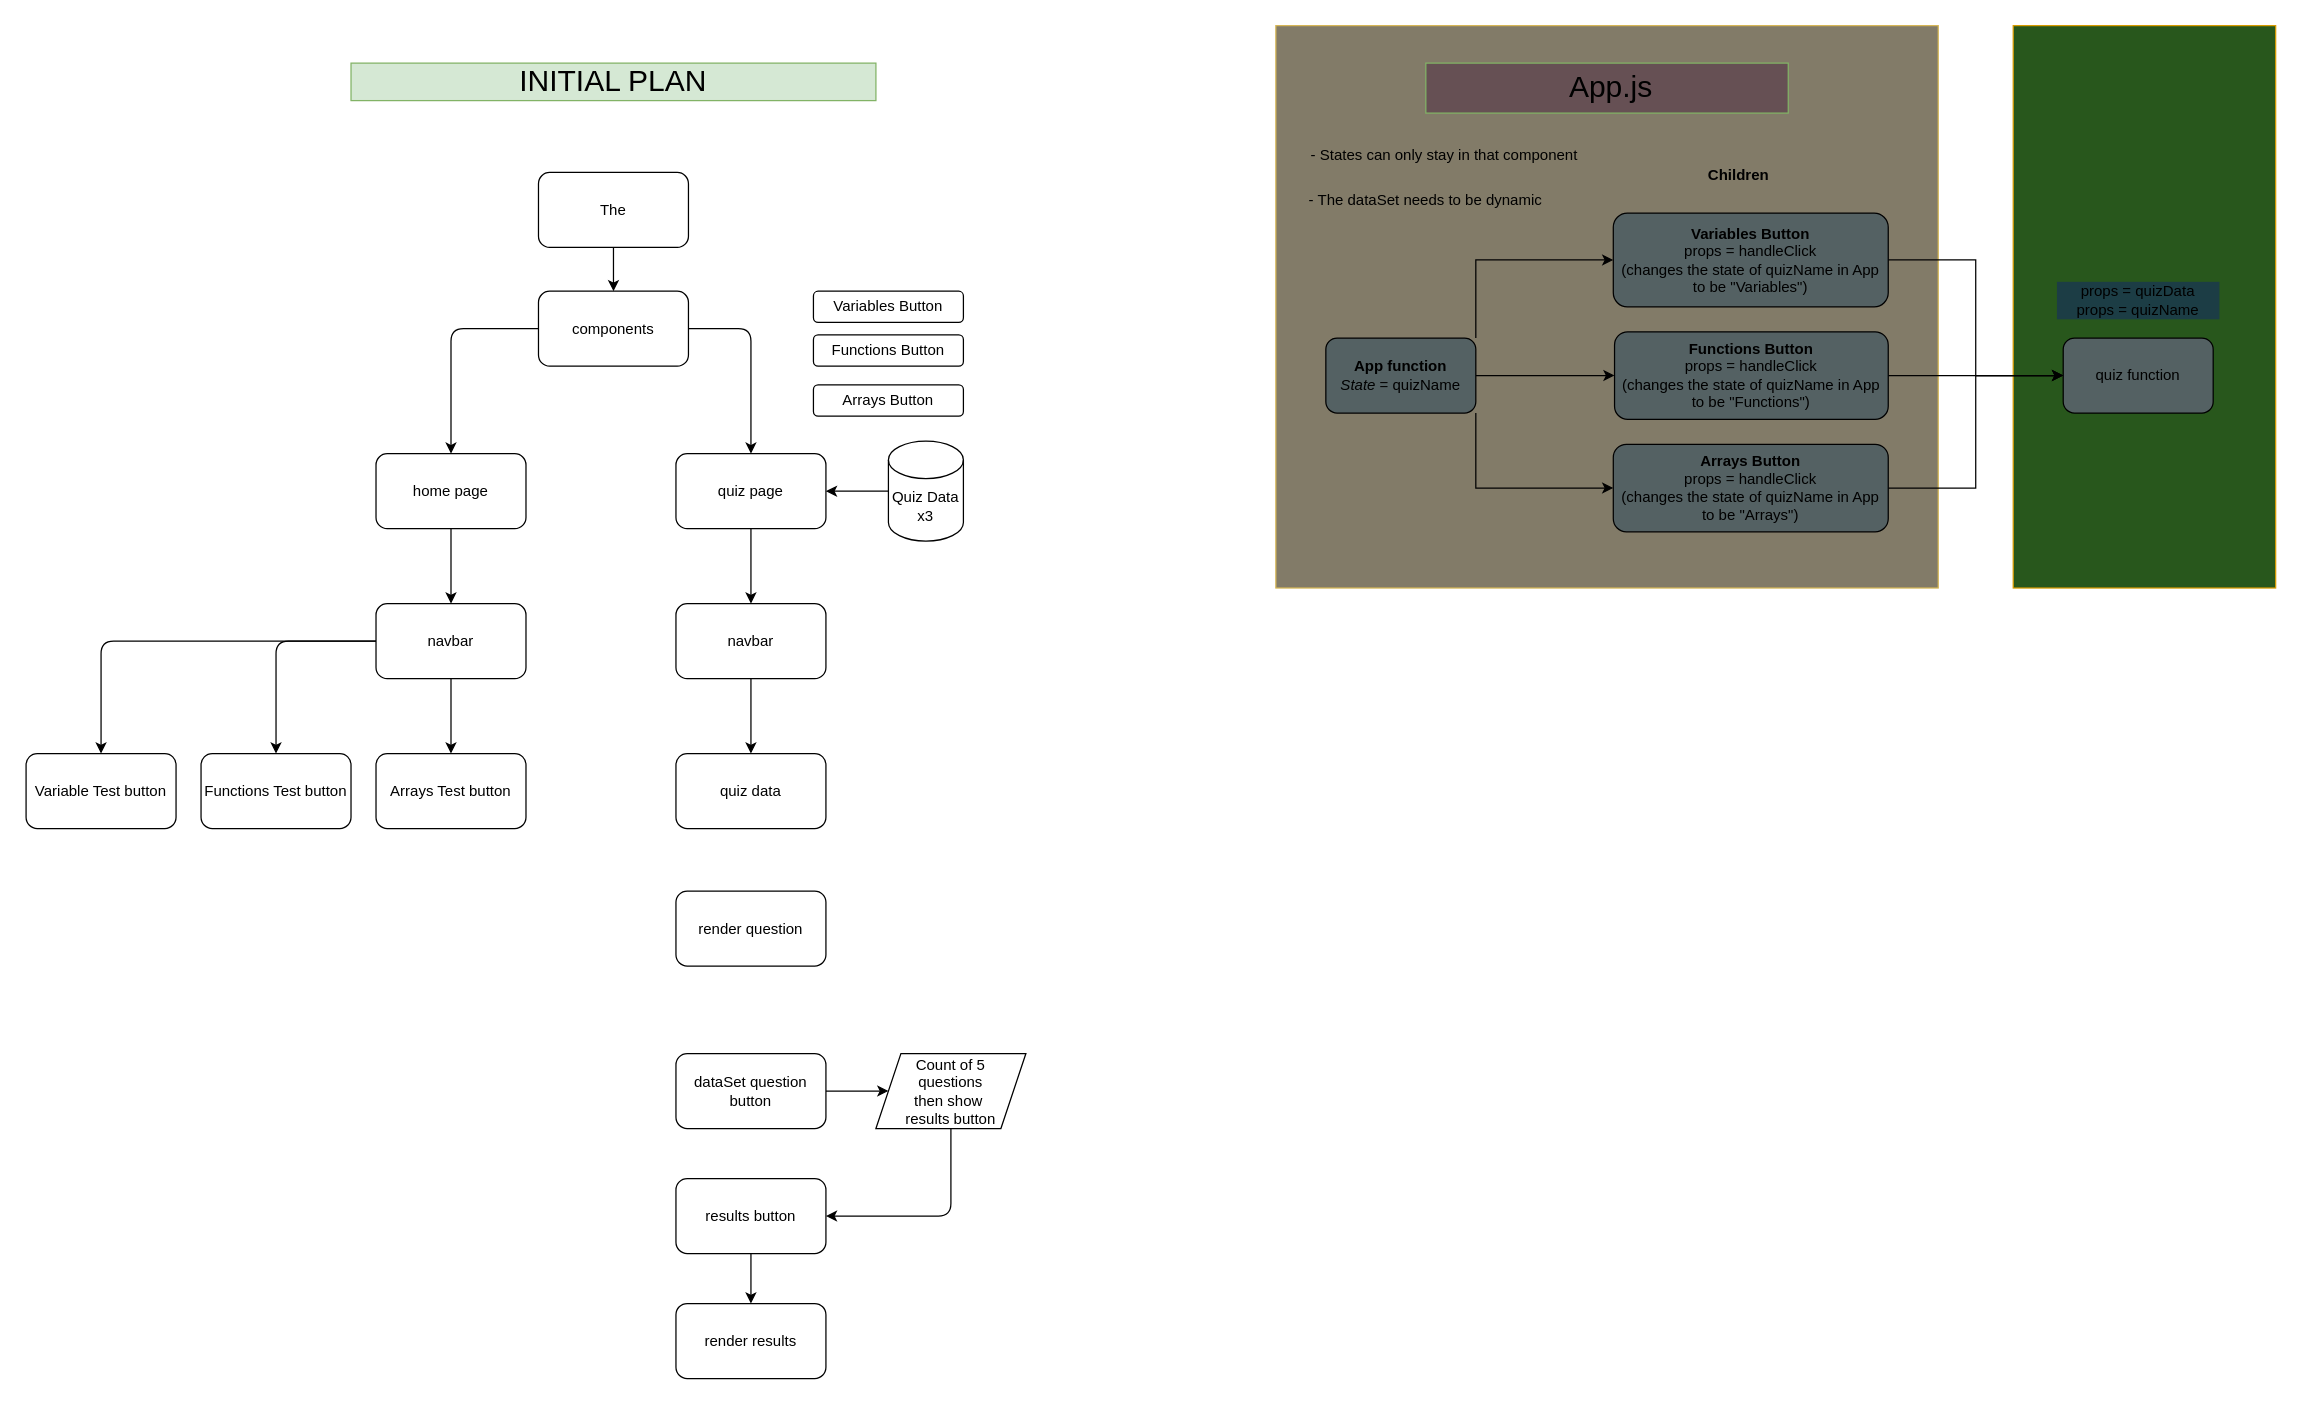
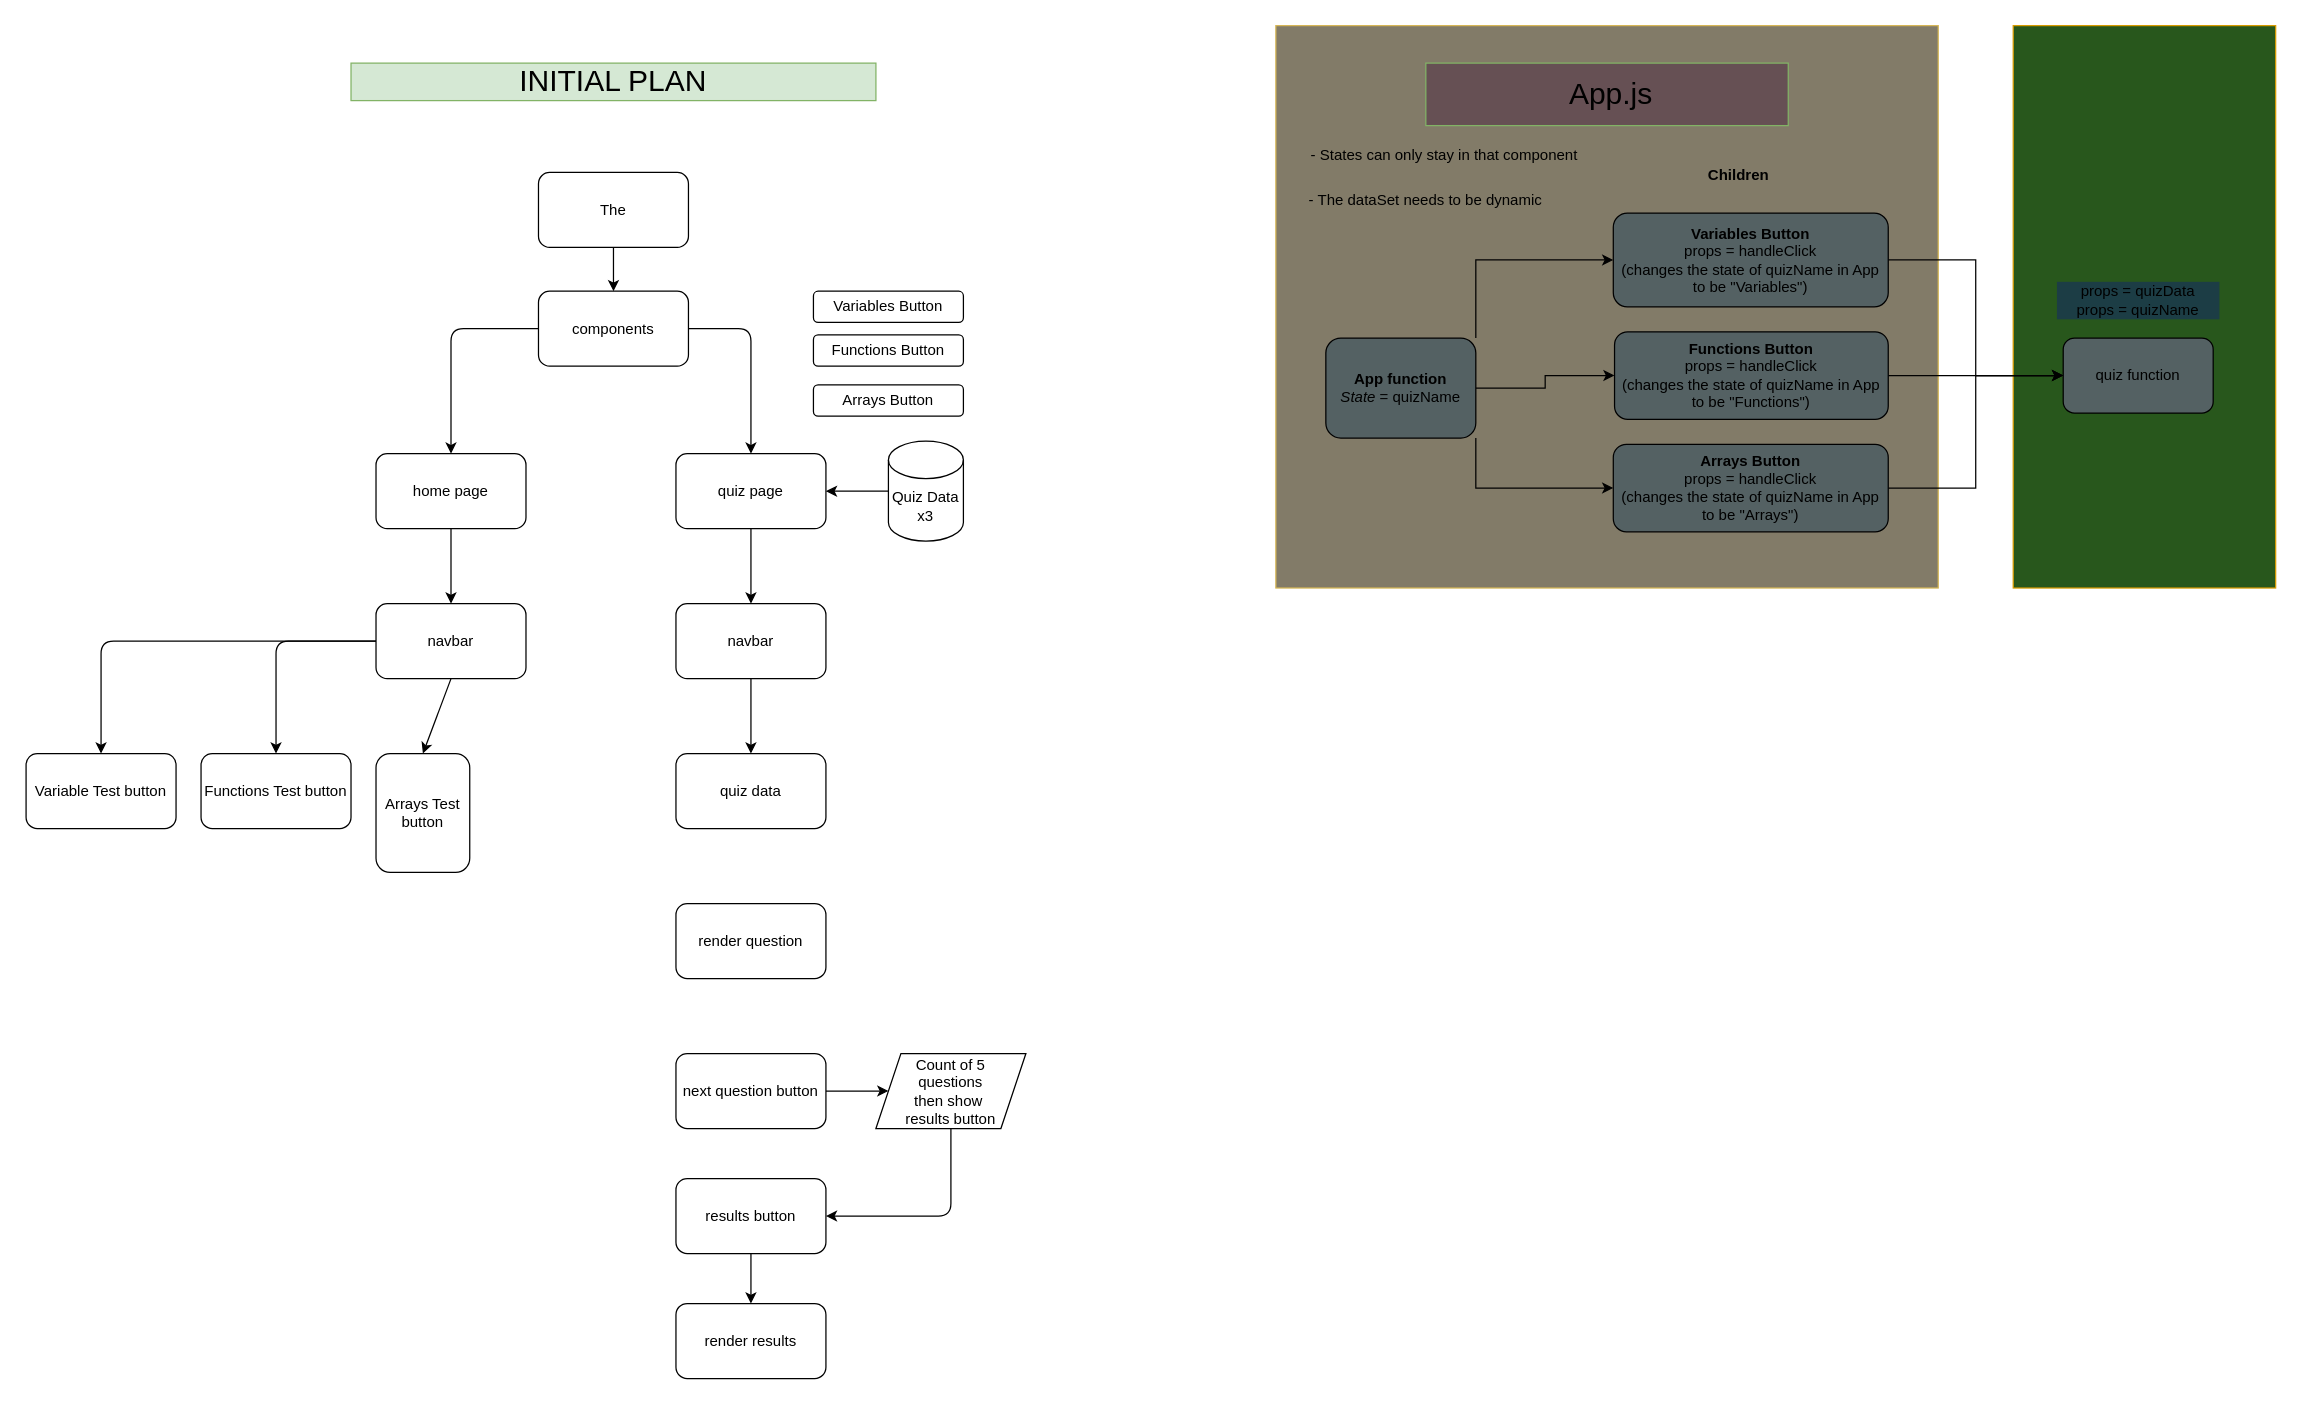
(1607, 88) -> (1607, 94)
(1401, 376) -> (1401, 388)
(451, 791) -> (423, 813)
(751, 929) -> (751, 941)
(751, 1092) -> (751, 1092)
